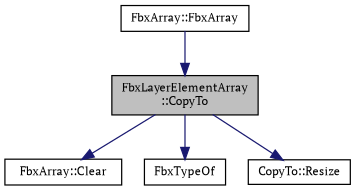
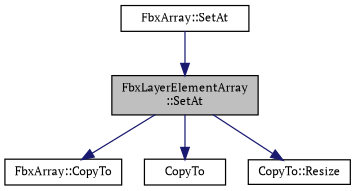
(185, 18) -> (185, 18)
(185, 95) -> (185, 95)
(63, 172) -> (63, 172)
(185, 172) -> (185, 172)
